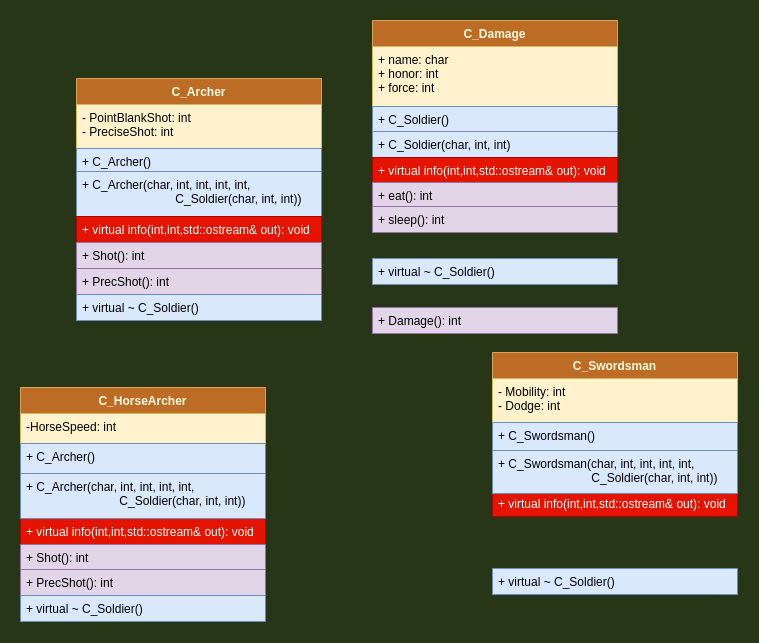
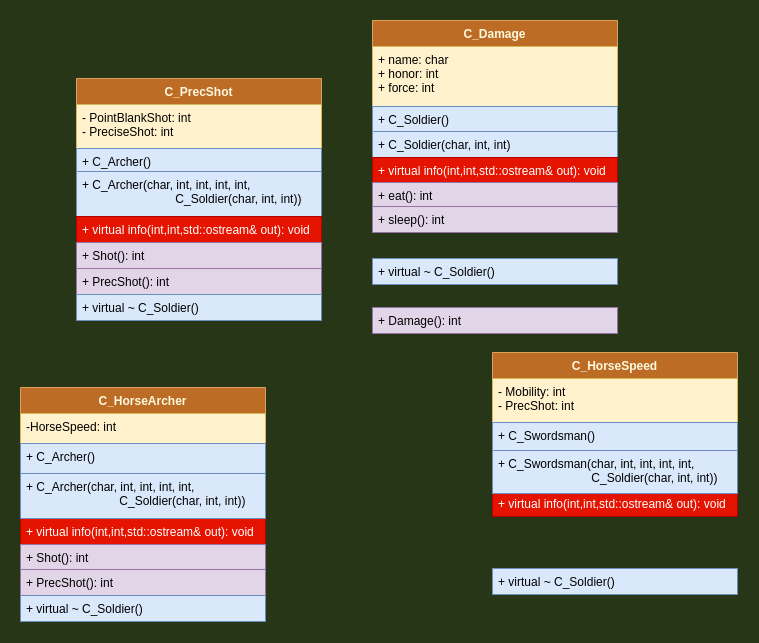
(199, 92) -> (199, 92)
(615, 366) -> (615, 366)
(537, 392) -> (537, 392)
